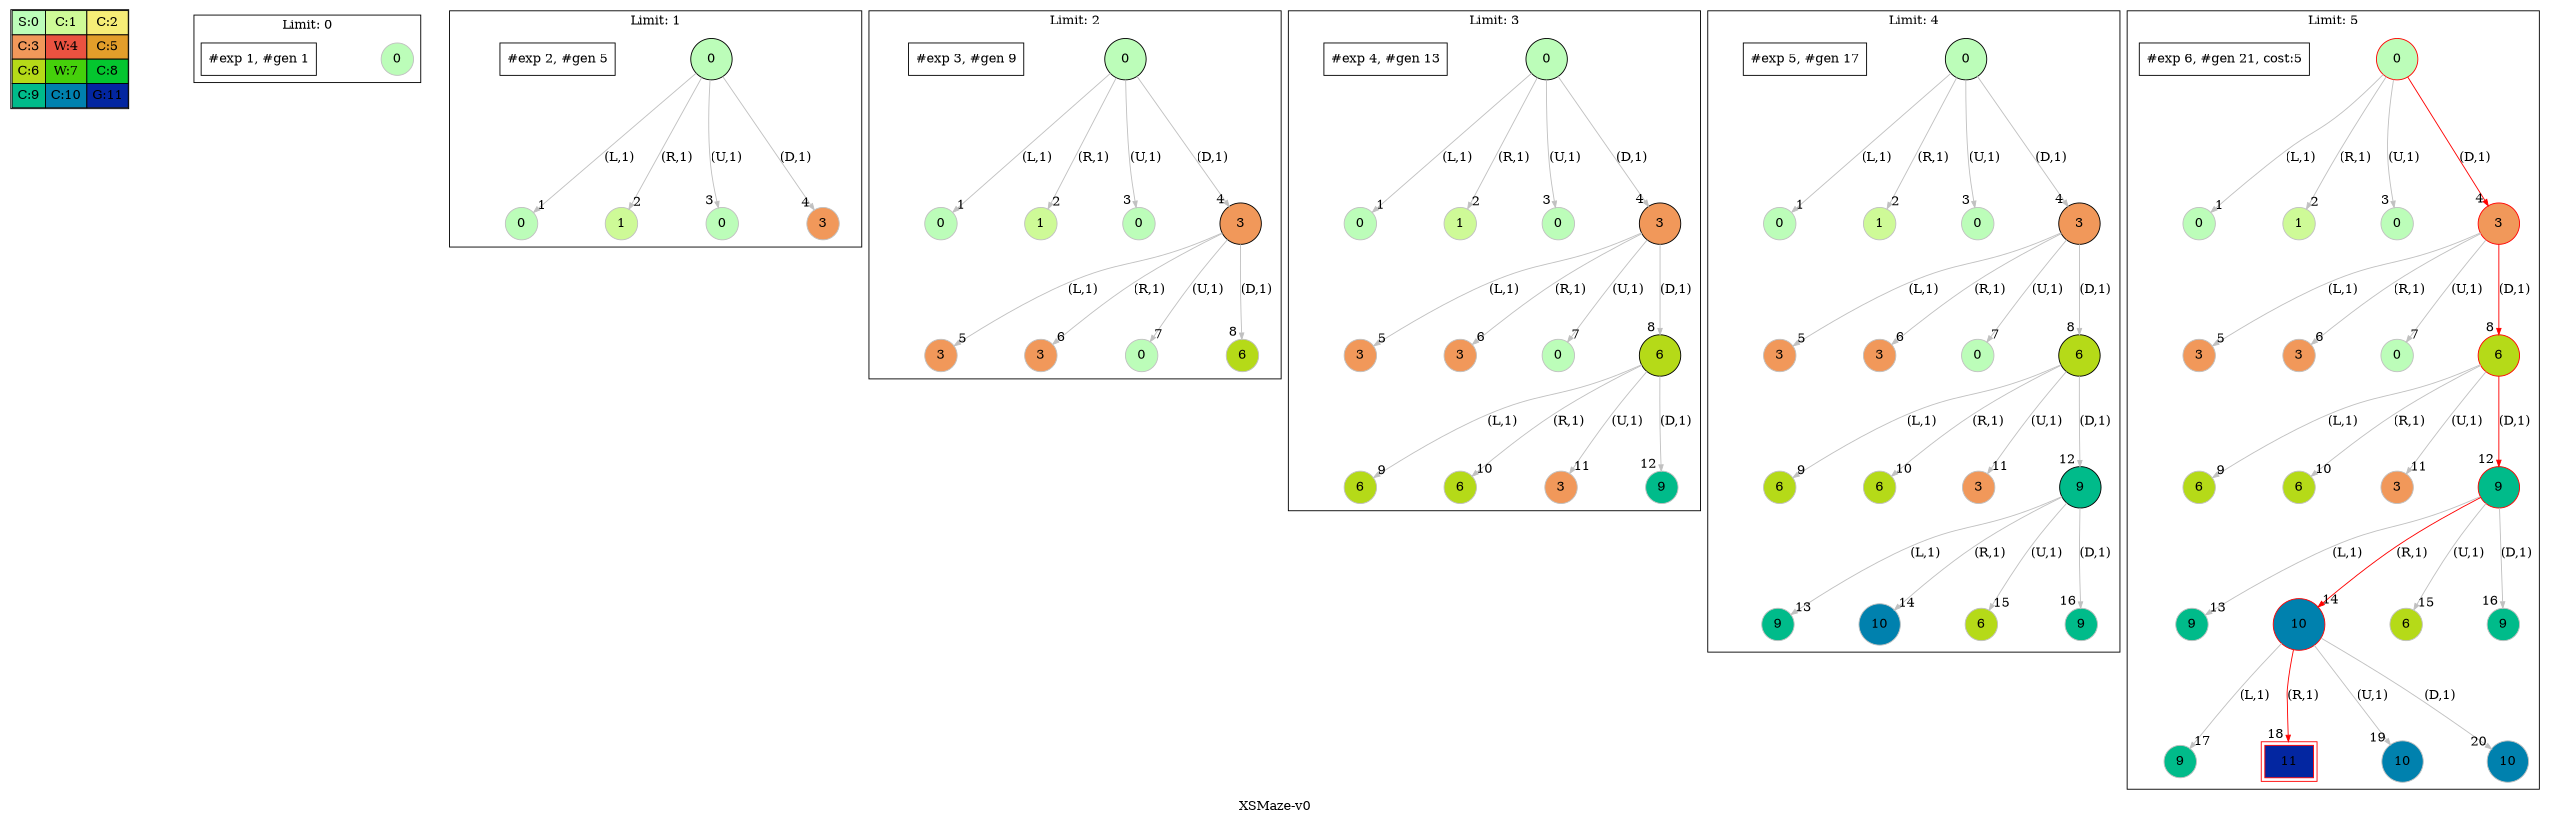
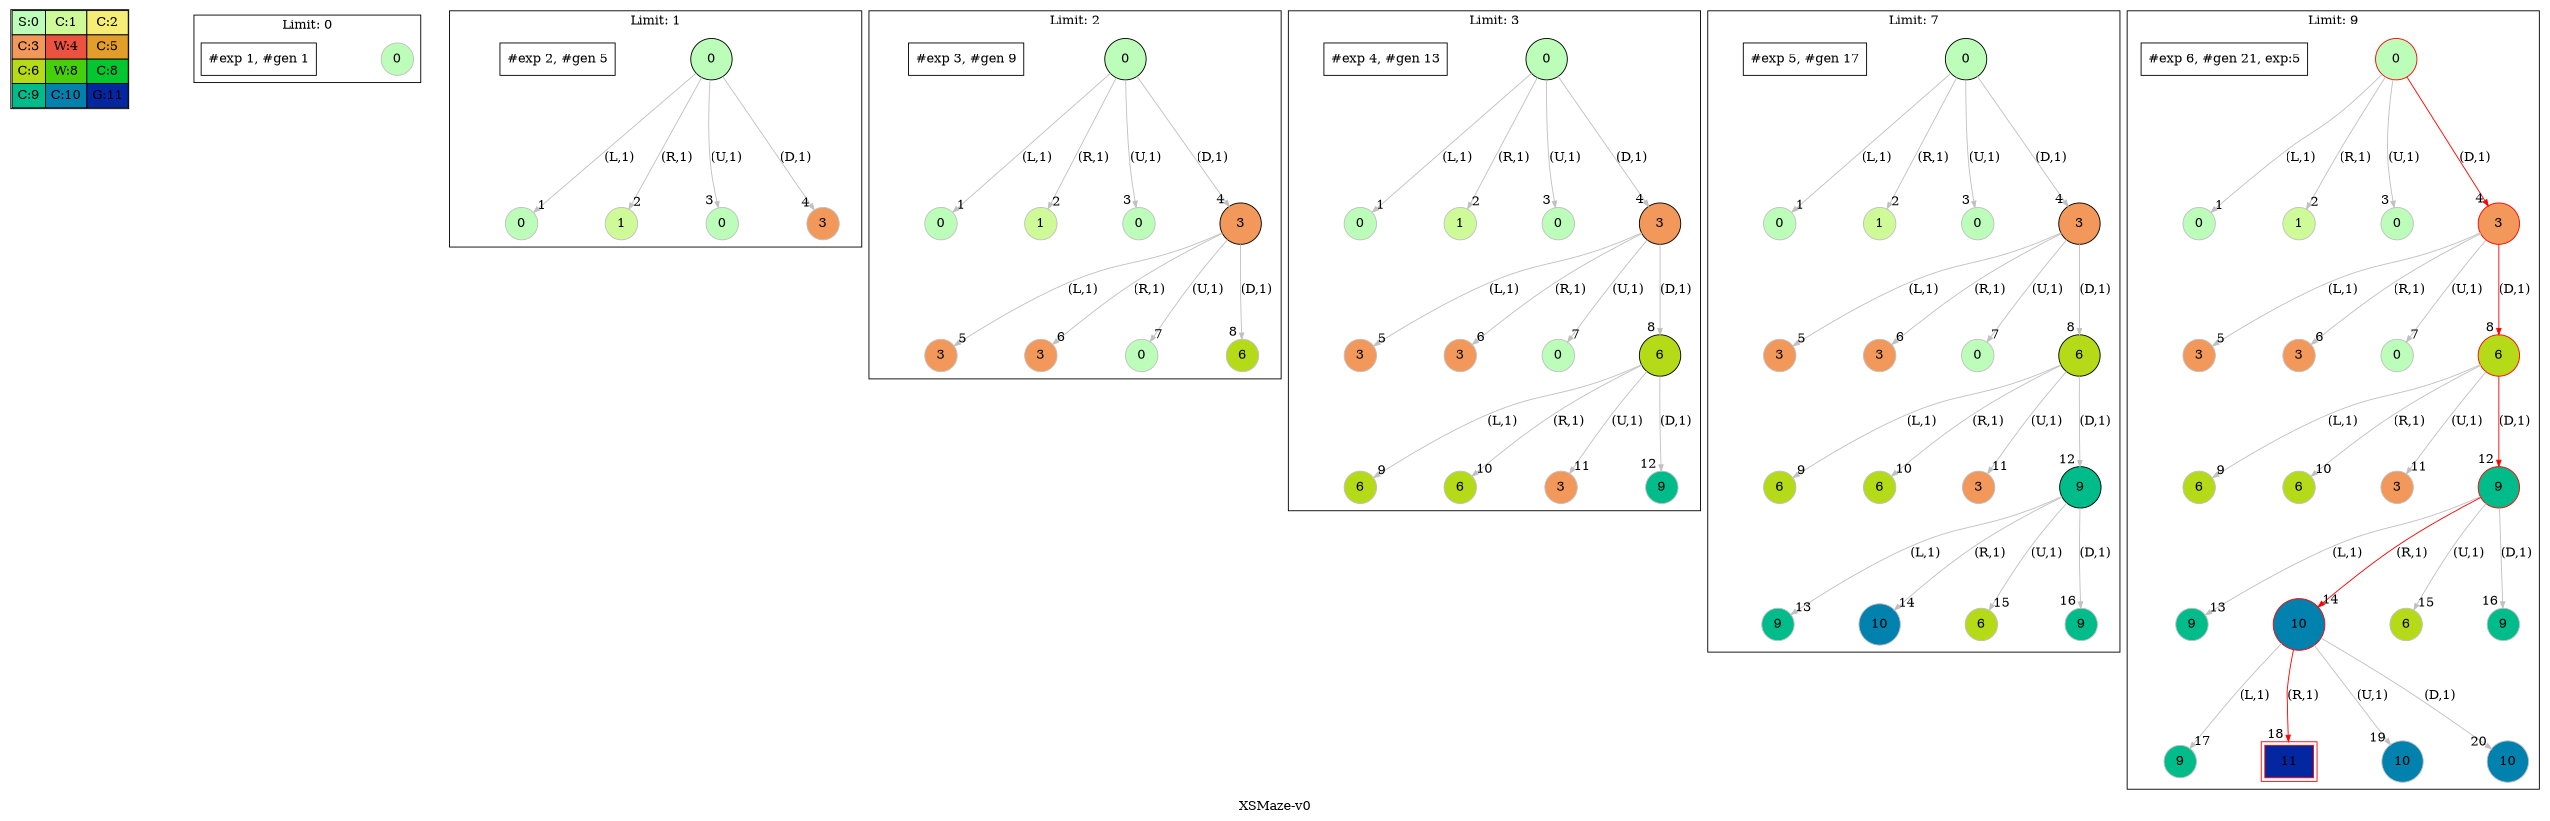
(1914, 21) -> (1914, 21)
(2333, 21) -> (2333, 21)
(2224, 59) -> (2224, 59)
(66, 71) -> (66, 71)
